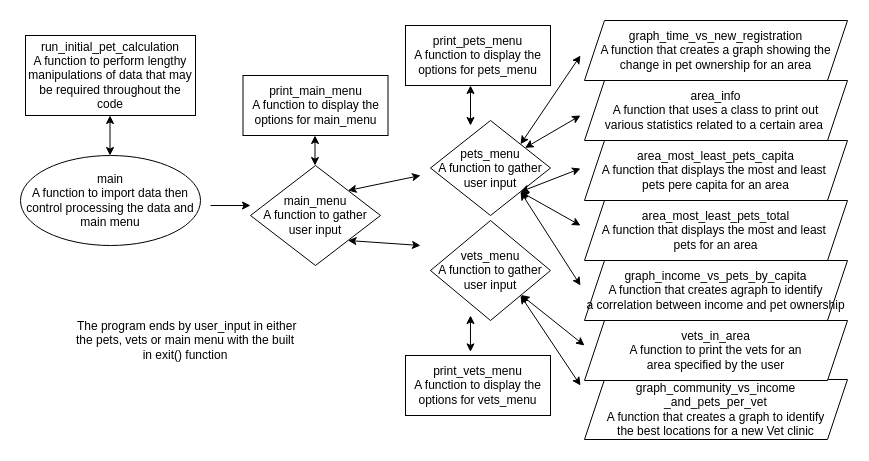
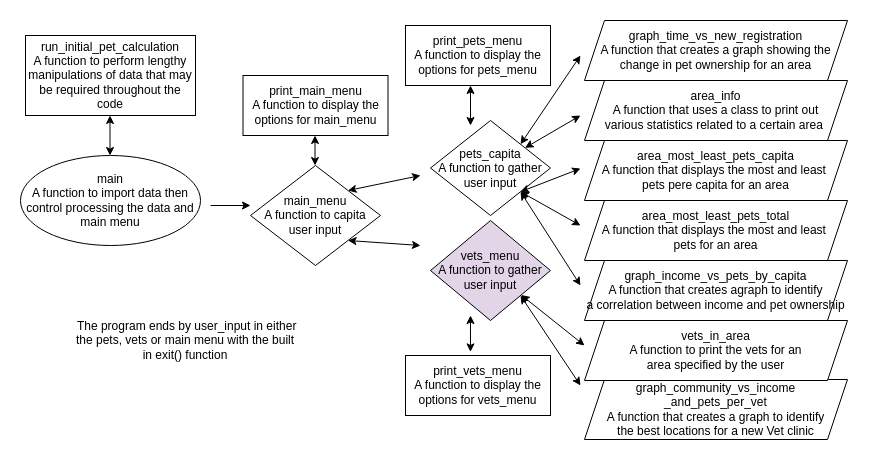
(491, 169) -> (491, 169)
(316, 216) -> (316, 216)
(491, 271) -> (491, 271)
